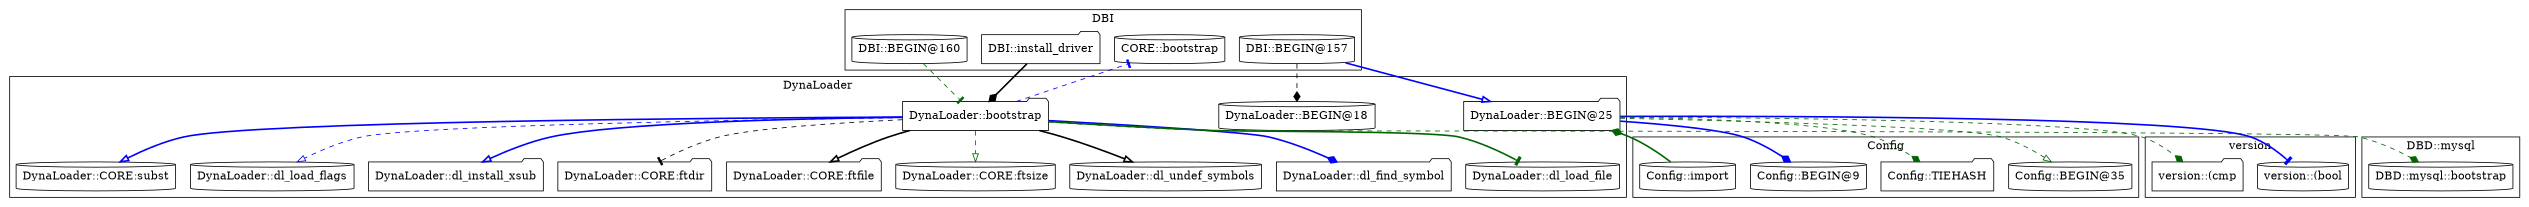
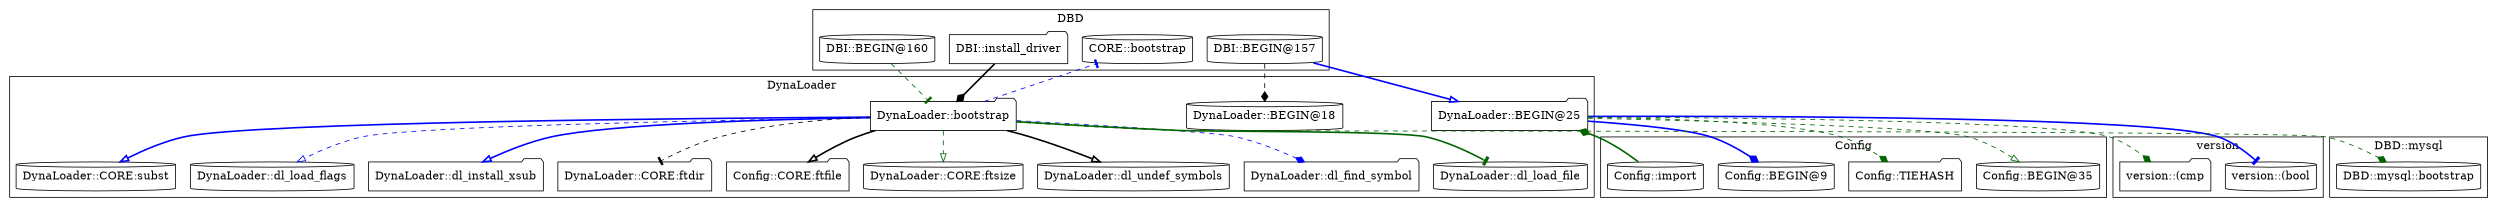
(1103, 19) -> (1071, 19)
(1190, 129) -> (1158, 129)
(804, 176) -> (788, 176)
